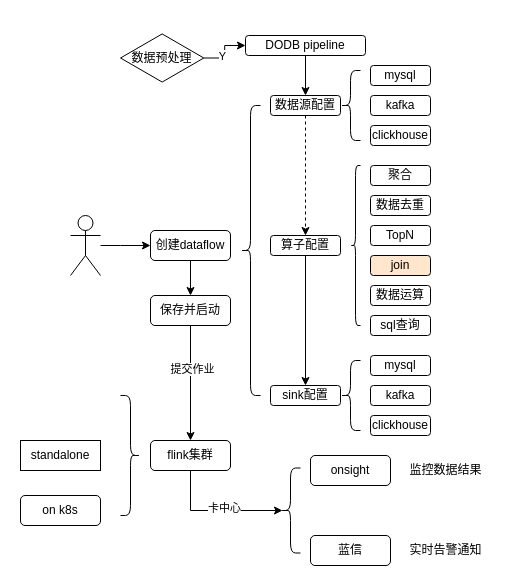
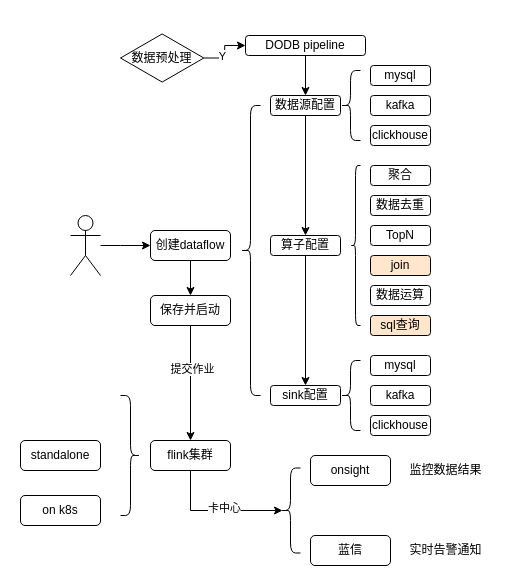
(306, 172) -> (306, 172)
(401, 326) -> (401, 326)
(61, 456) -> (61, 456)
